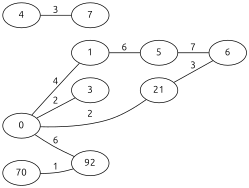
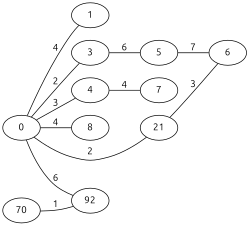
(56, 10) -> (125, 85)
(125, 53) -> (125, 53)
none -> (56, 109)
none -> (90, 128)
